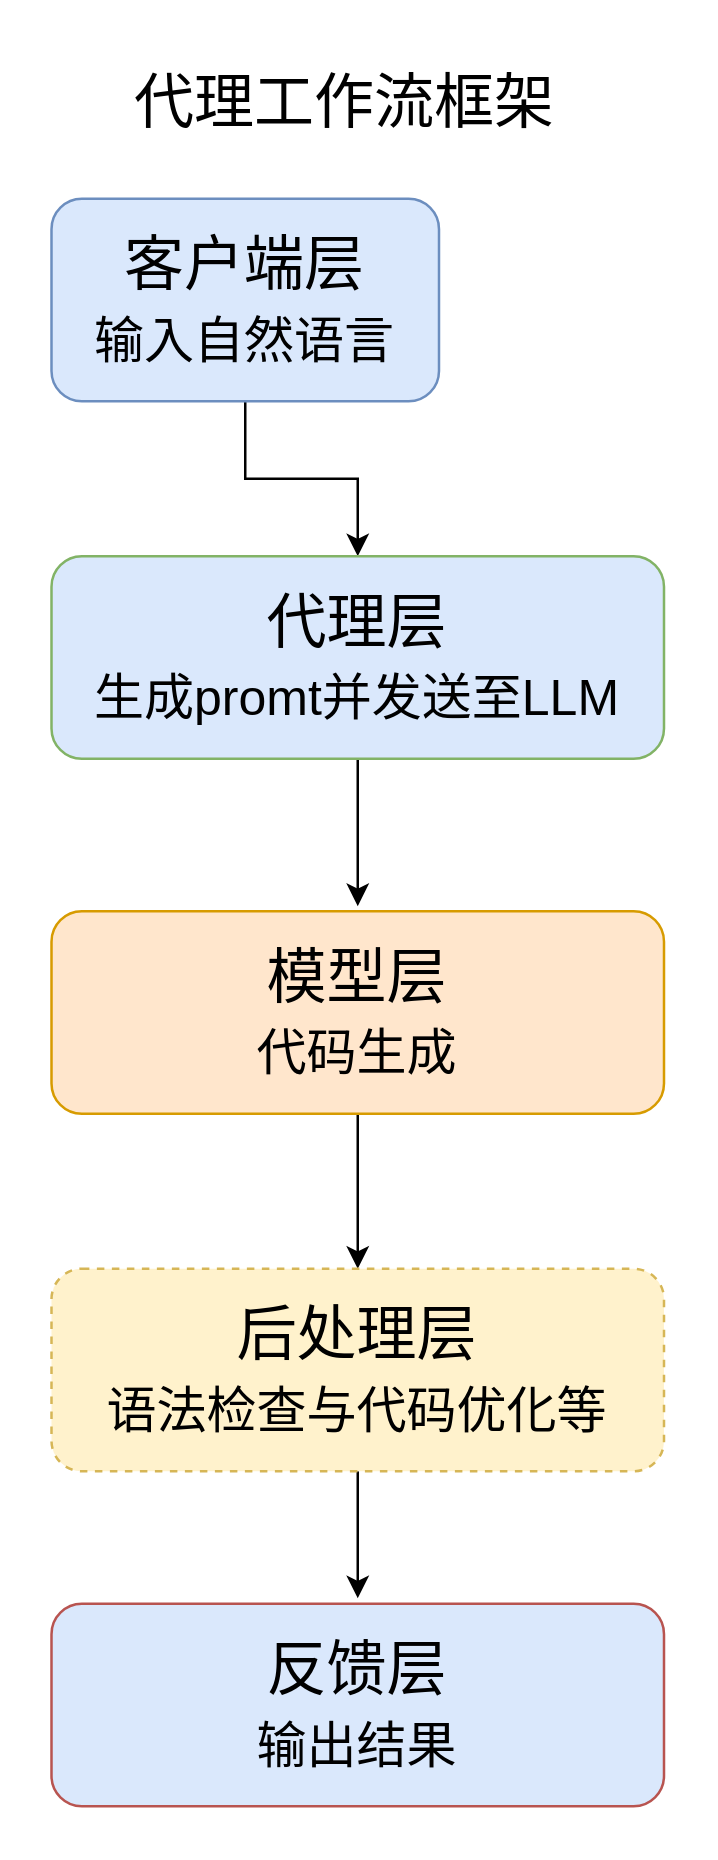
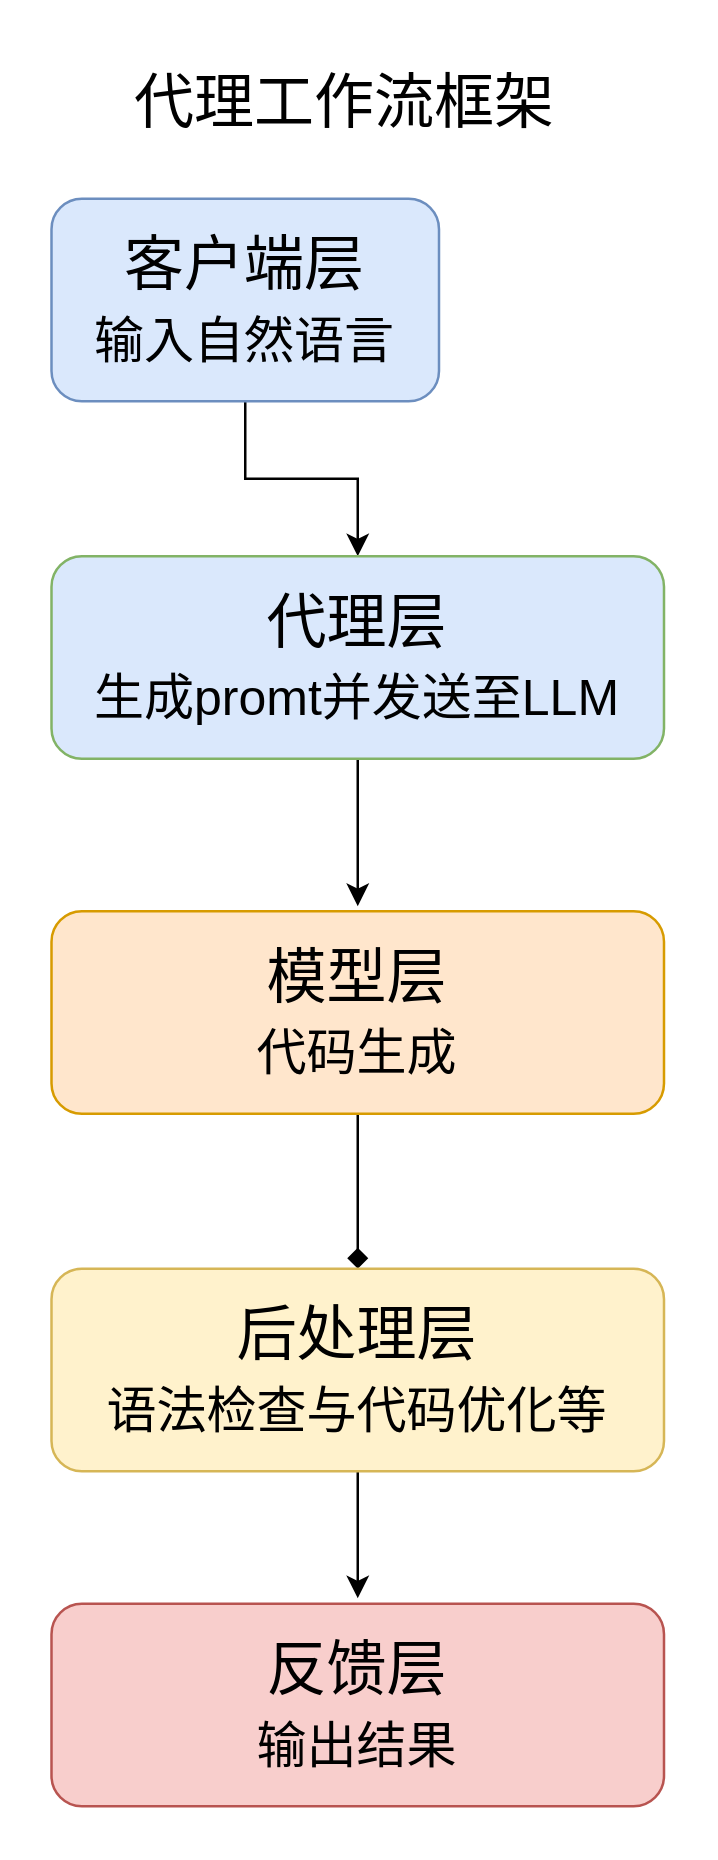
(358, 1249) -> (358, 1248)
(358, 1370) -> (358, 1370)
(358, 1705) -> (358, 1705)
